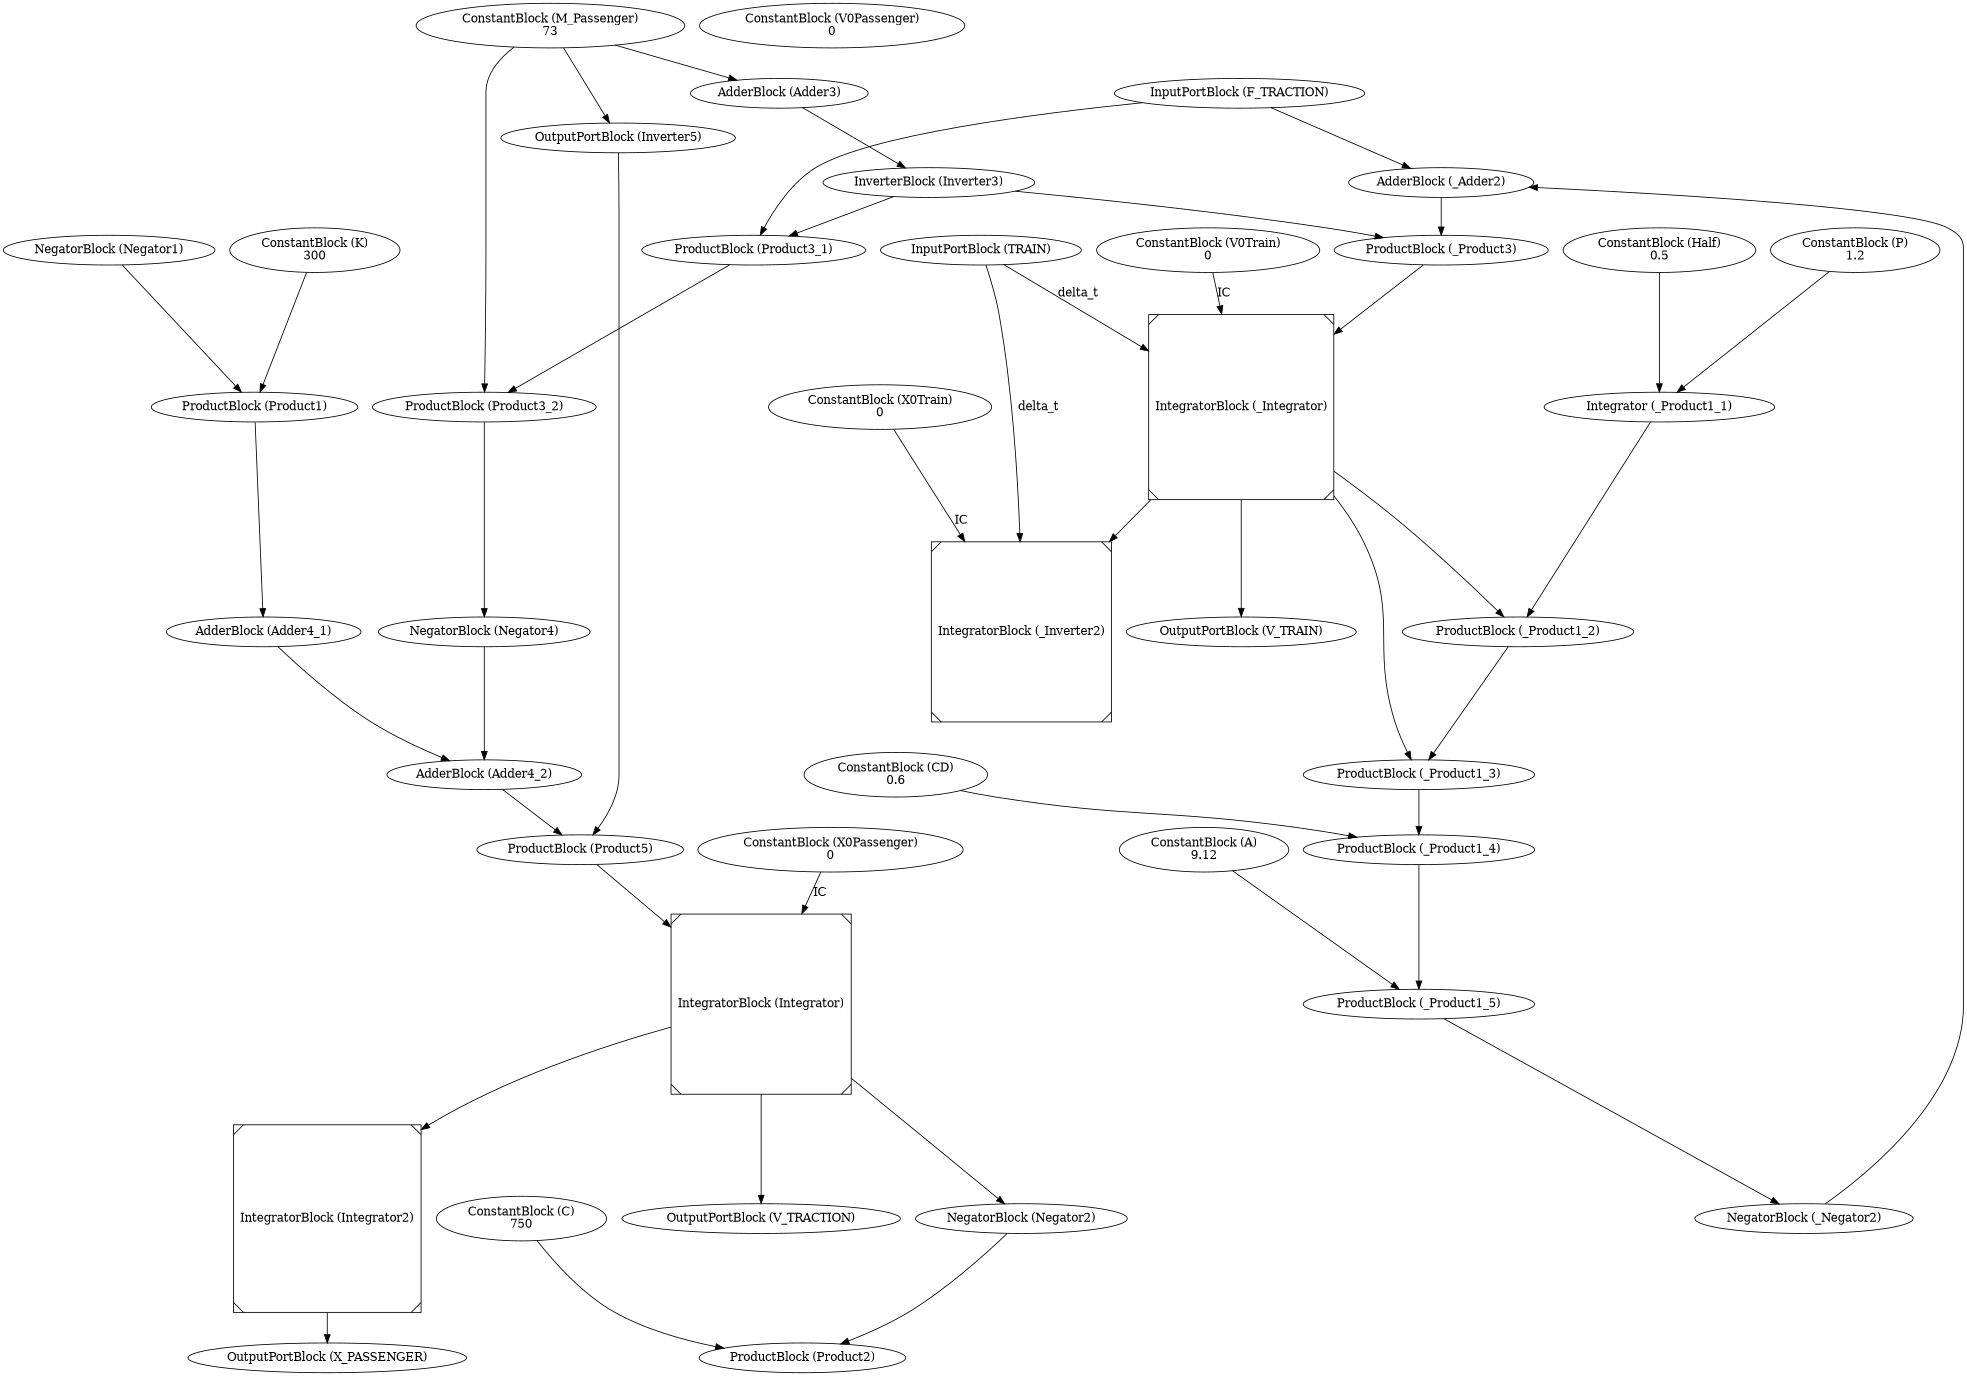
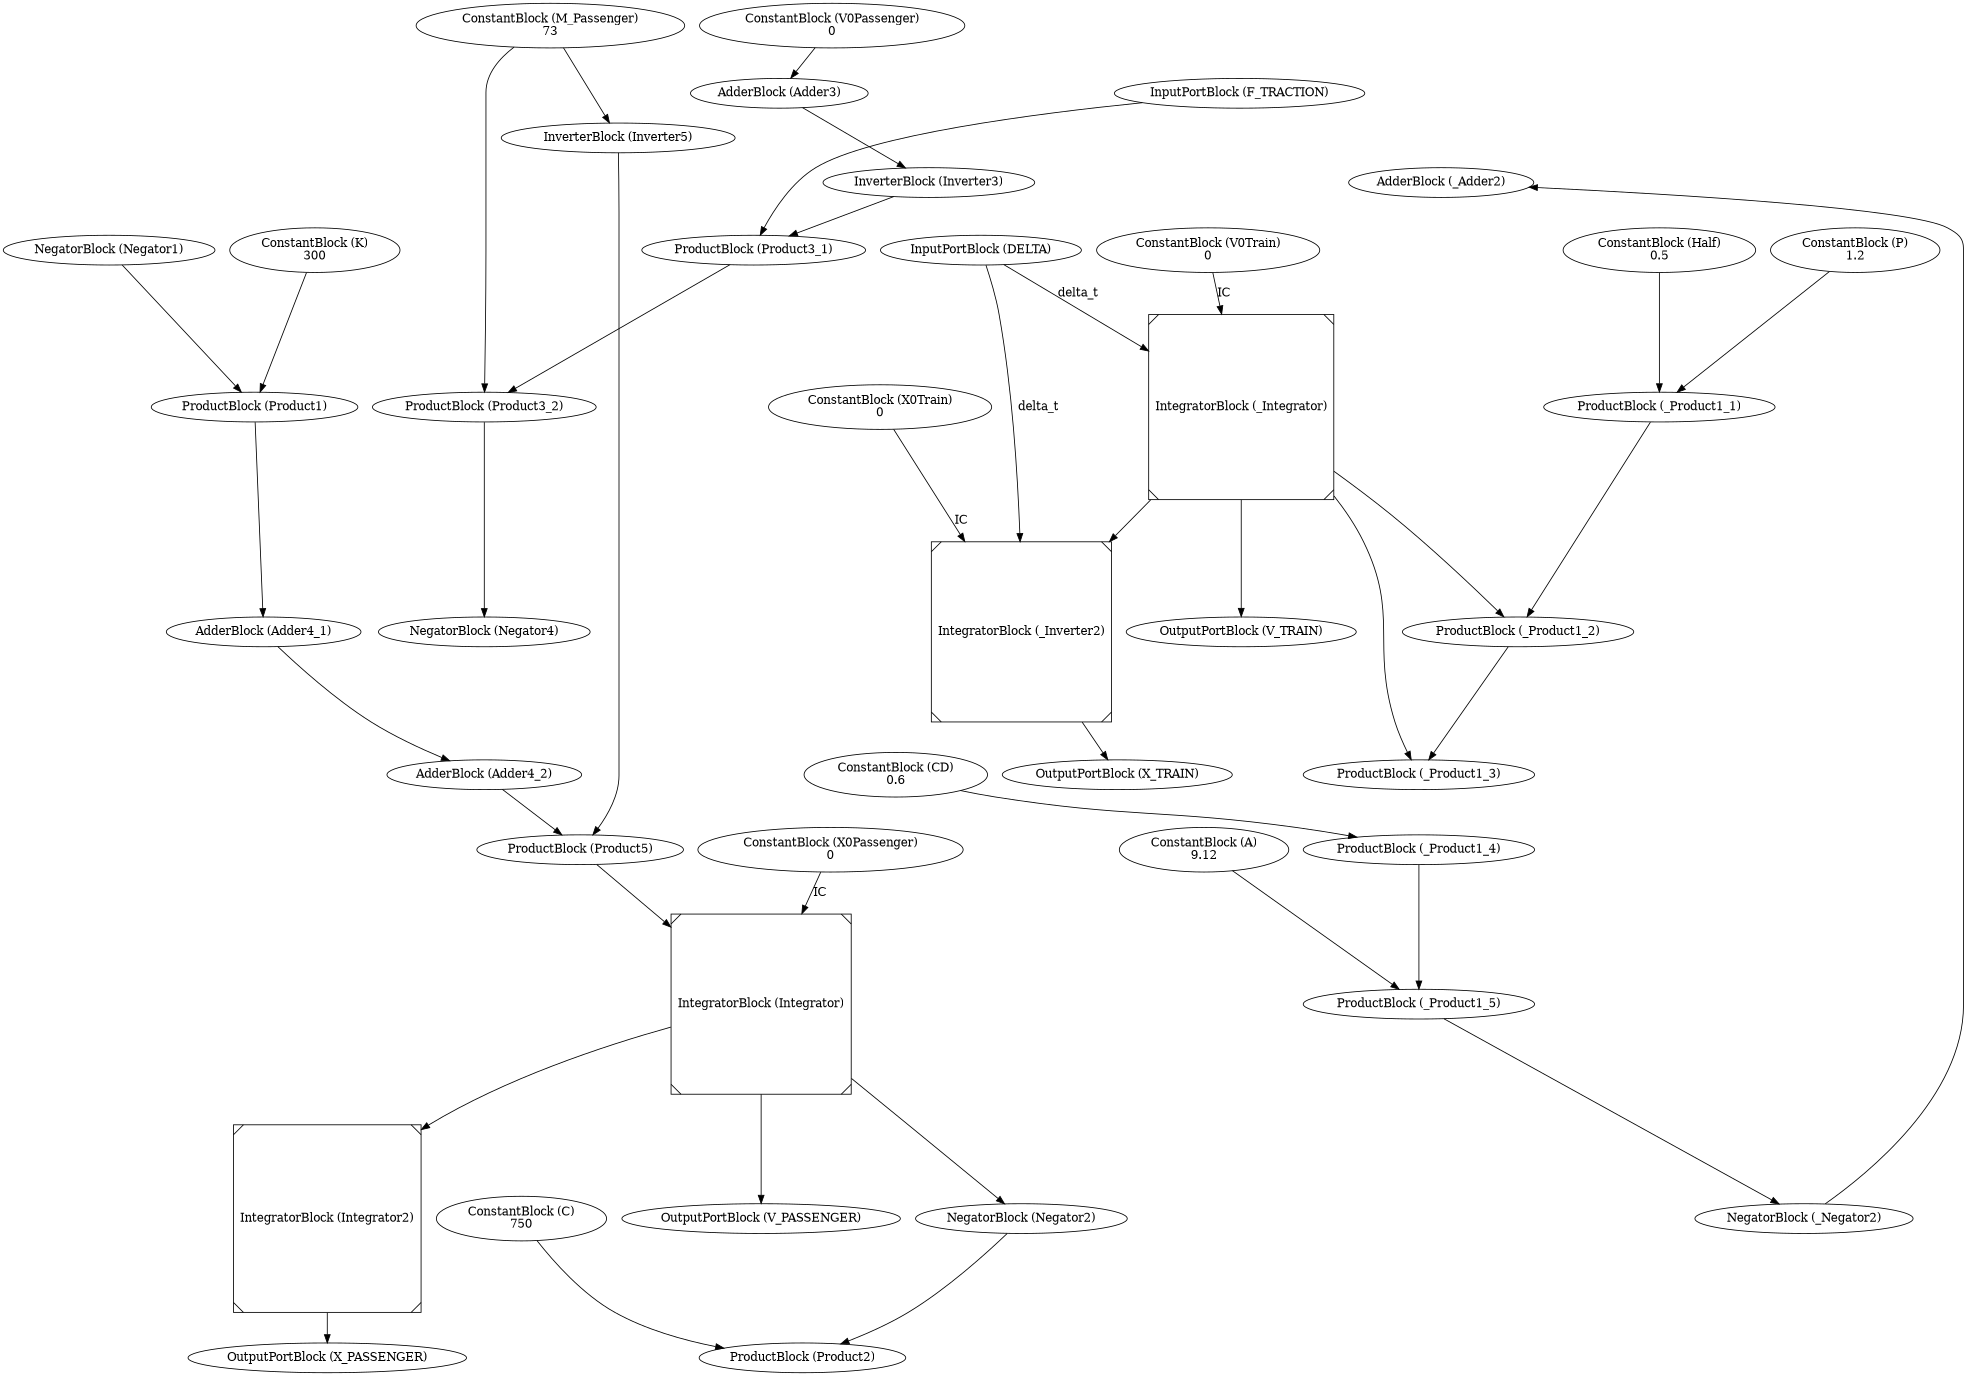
(672, 61) -> (806, 60)
(1337, 136) -> none
(618, 138) -> (618, 138)
(981, 250) -> (981, 250)
(1441, 250) -> none
(1659, 407) -> (1659, 407)
(484, 699) -> none
none -> (1117, 775)
(1419, 808) -> none
(761, 1219) -> (761, 1219)
